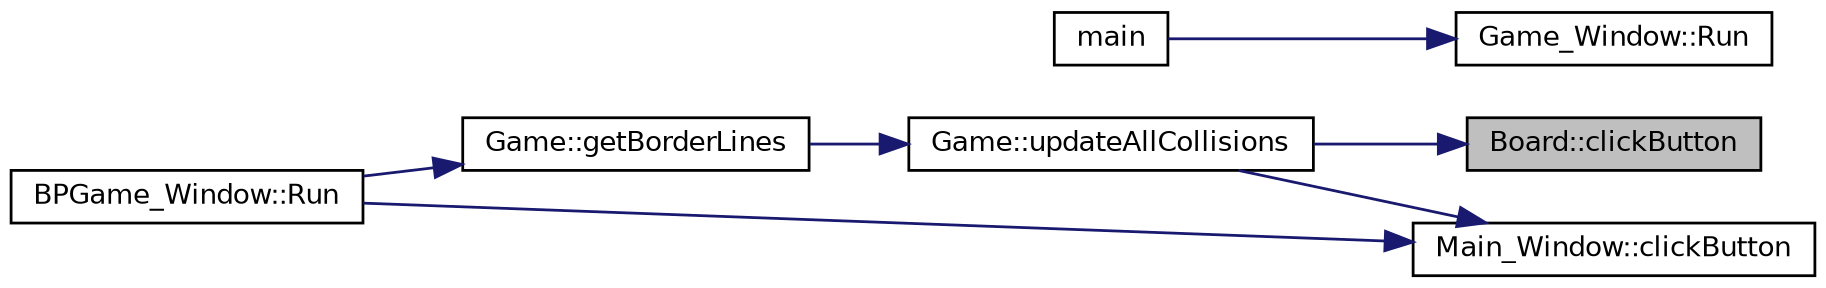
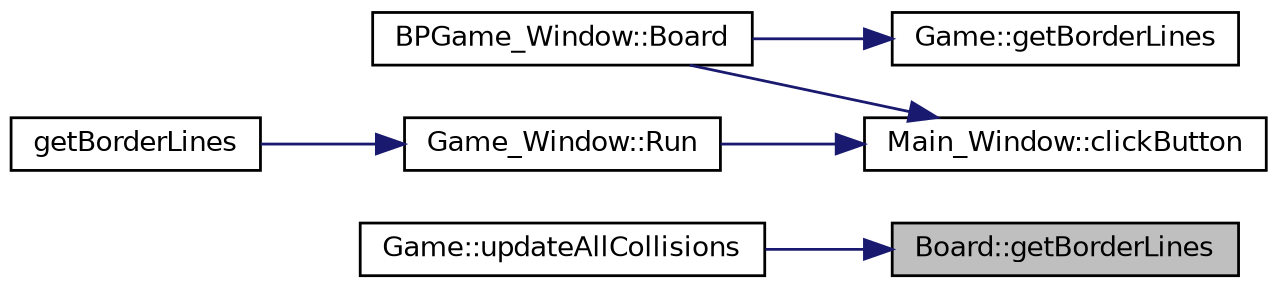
(1111, 39) -> (136, 144)
(845, 144) -> none
(1614, 144) -> (1065, 249)
(1348, 194) -> (778, 144)
(187, 197) -> (562, 39)
